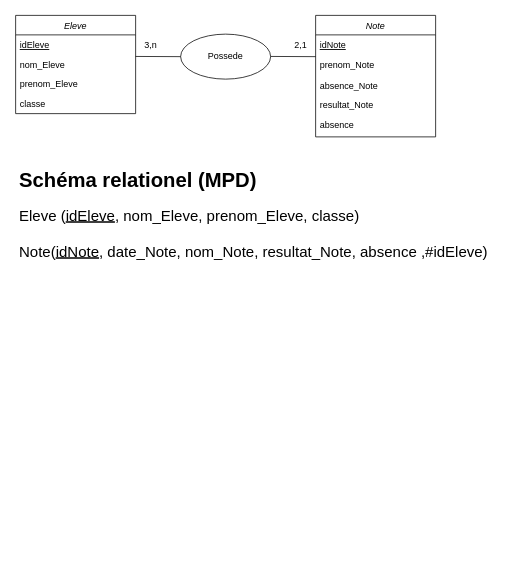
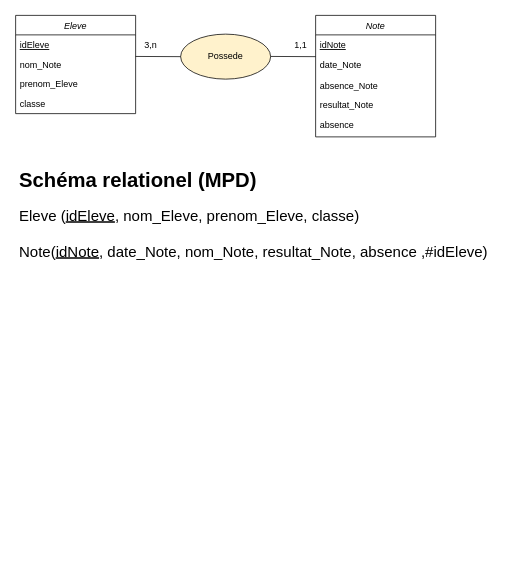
(301, 45) -> (301, 45)
(225, 57) -> (225, 57)
(41, 65) -> (40, 65)
(347, 65) -> (342, 65)
